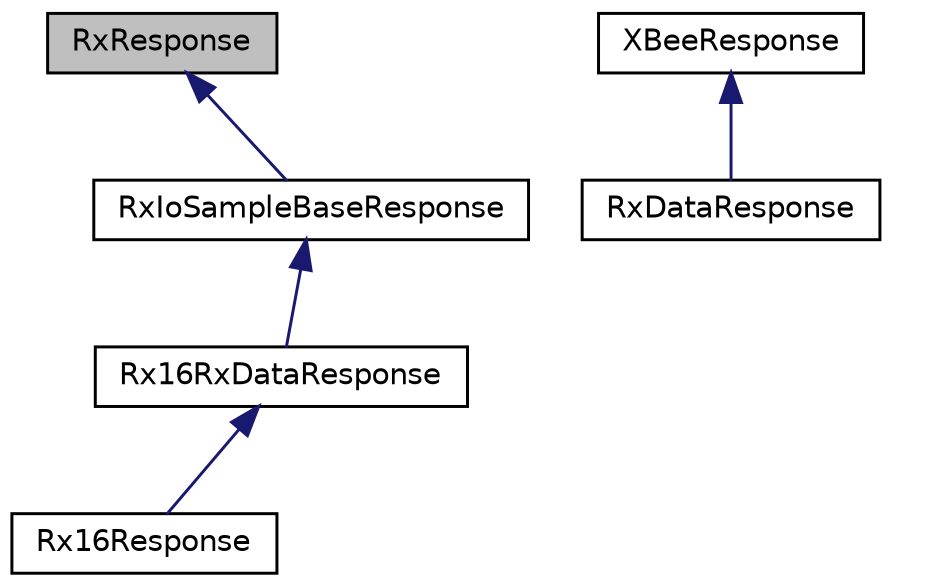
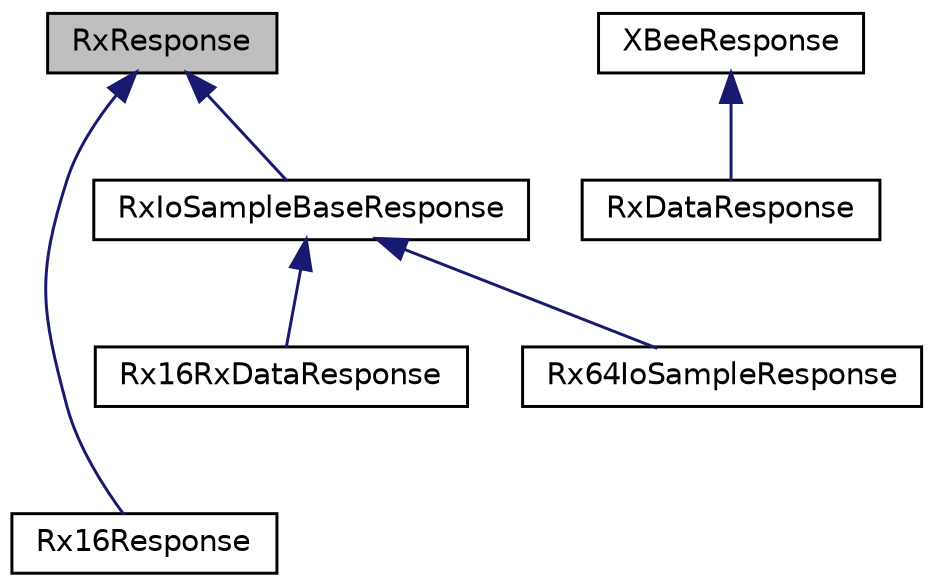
none -> (722, 377)
(203, 472) -> (47, 305)
